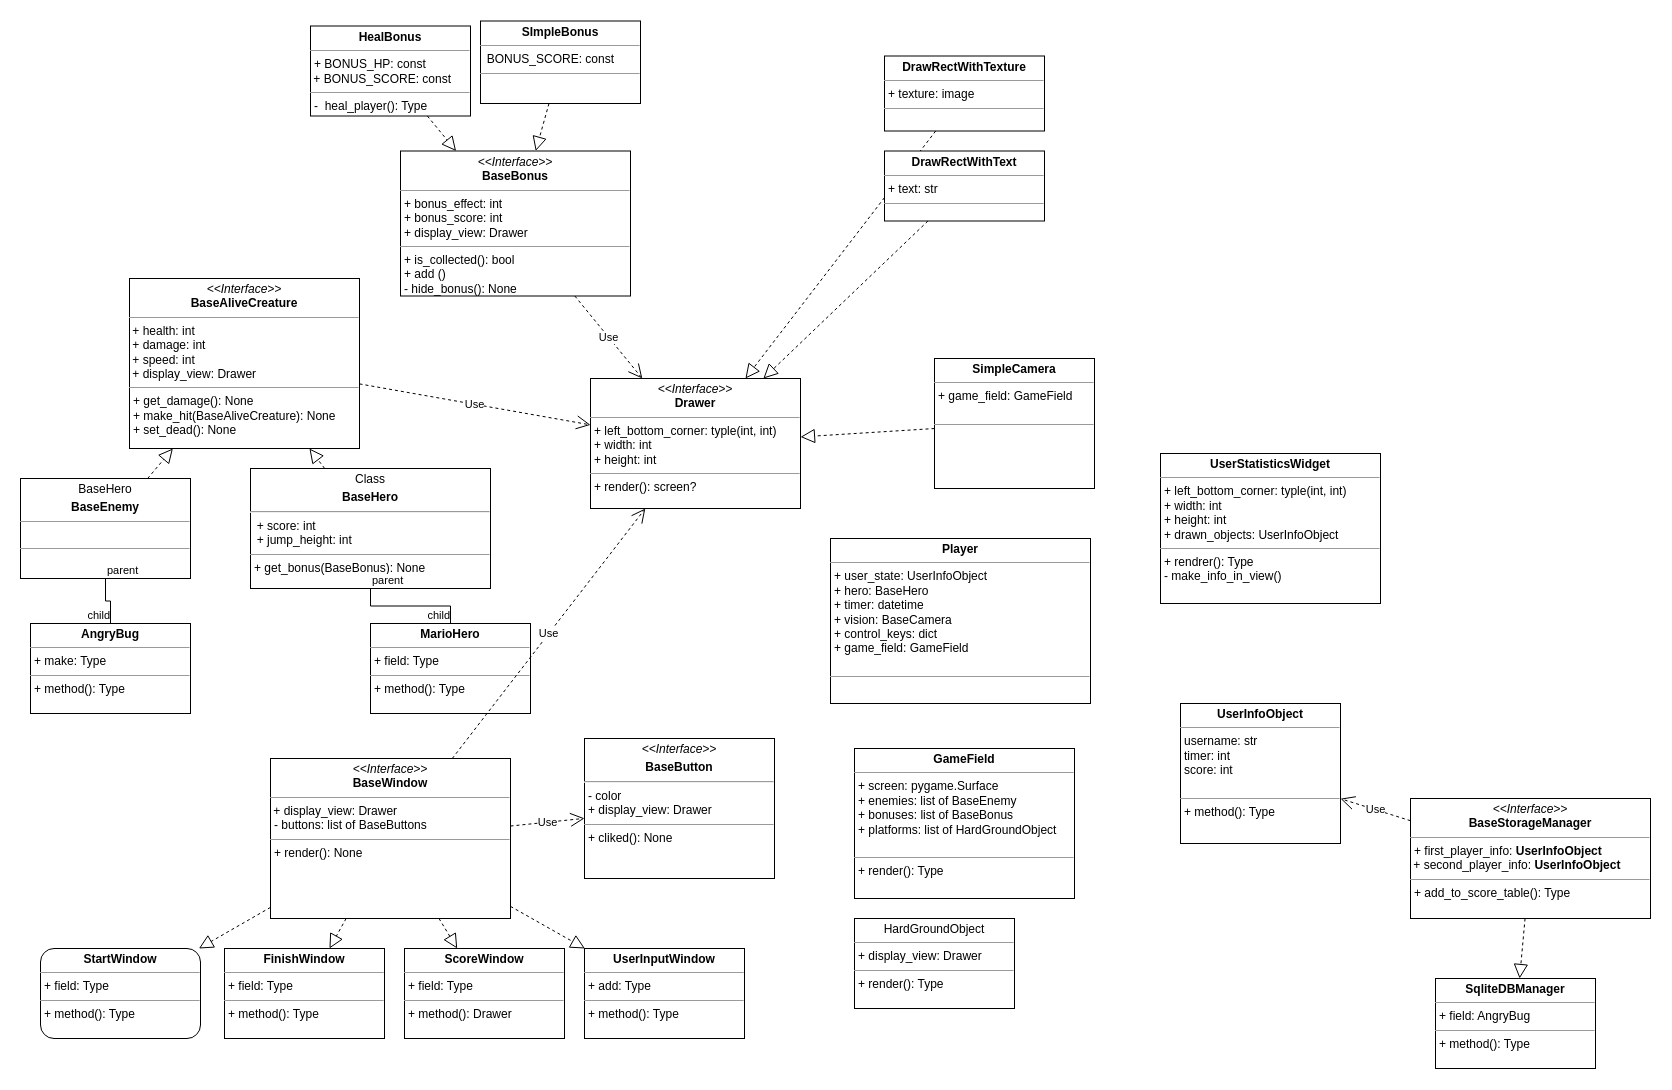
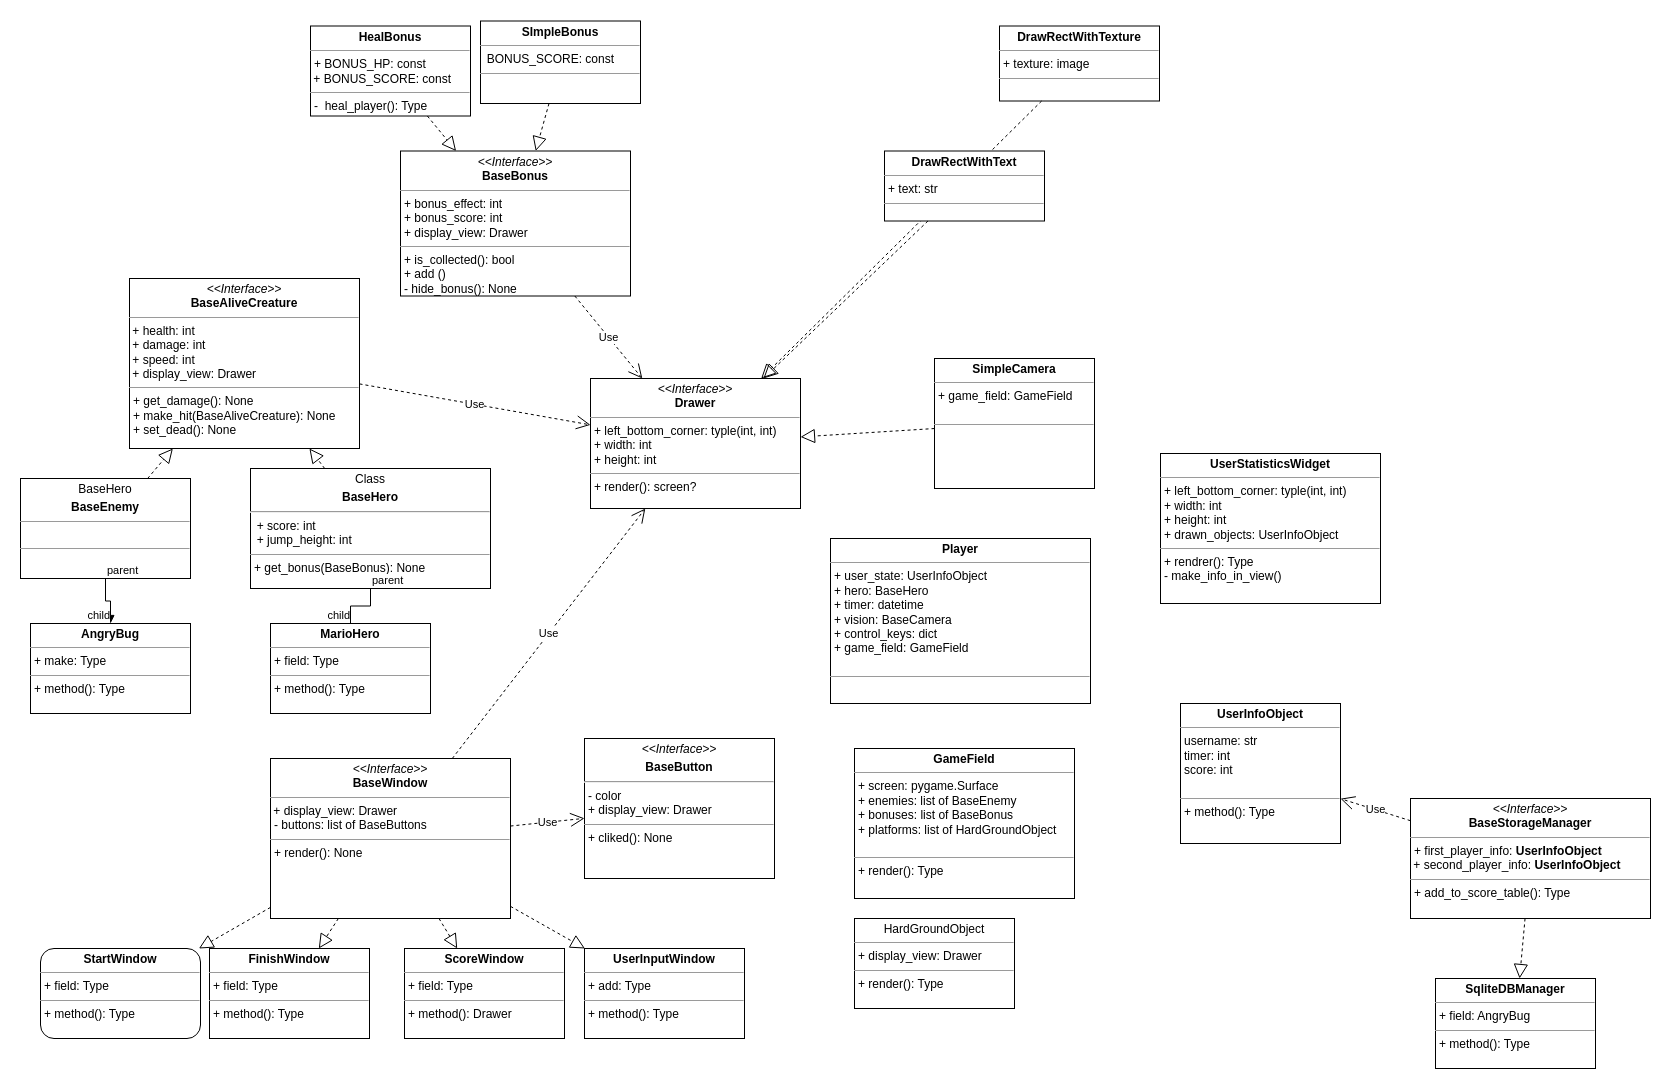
(965, 94) -> (1080, 64)
(111, 617) -> (111, 614)
(451, 669) -> (351, 669)
(305, 994) -> (290, 994)
